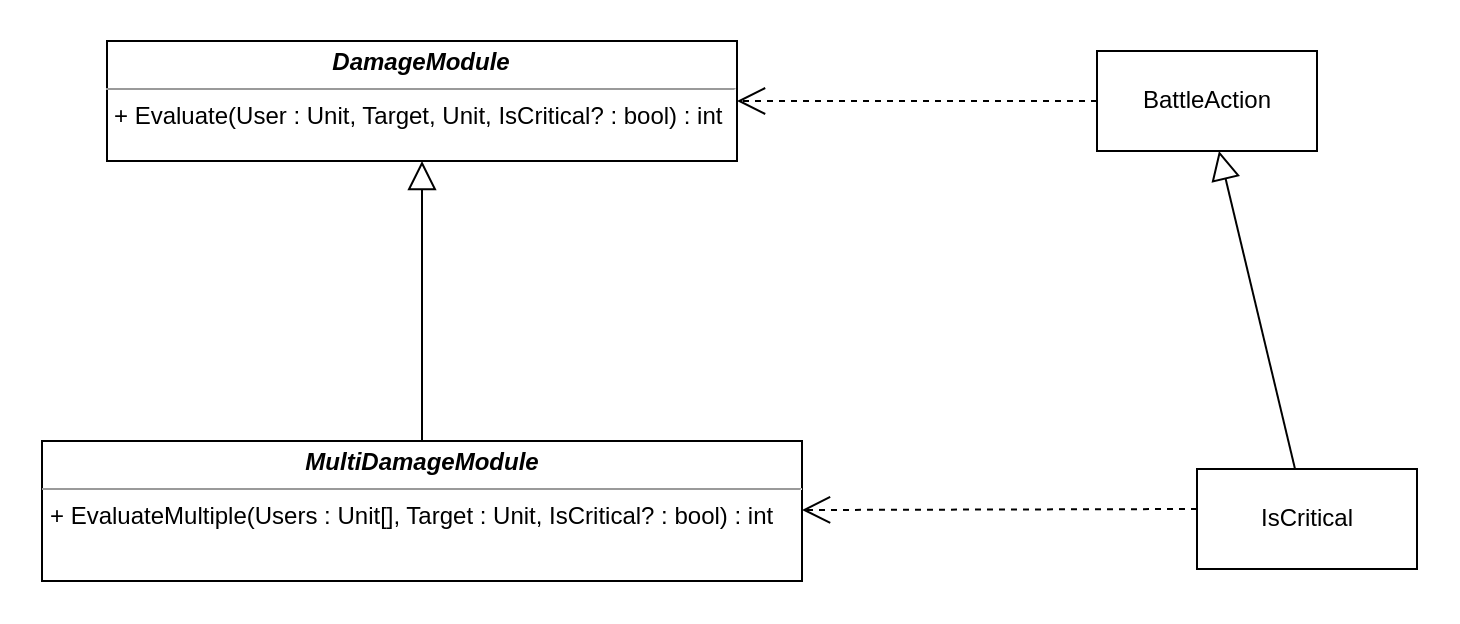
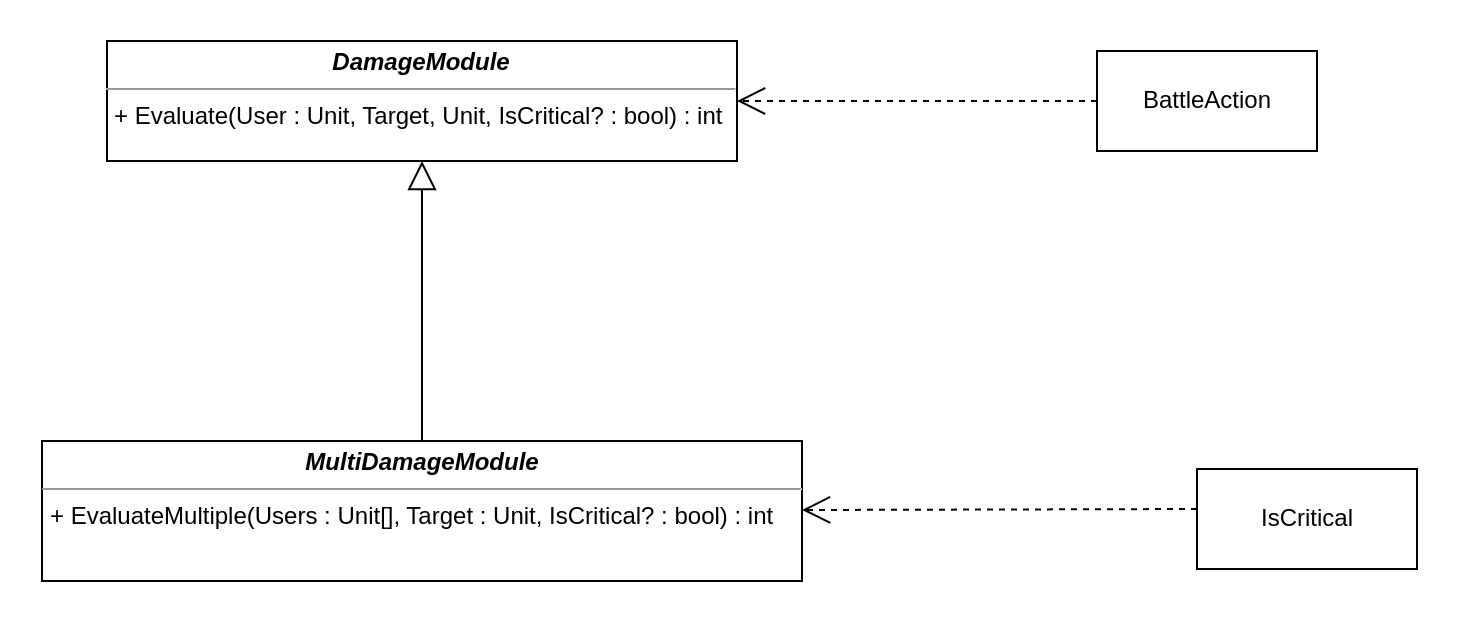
(1260, 324) -> none
